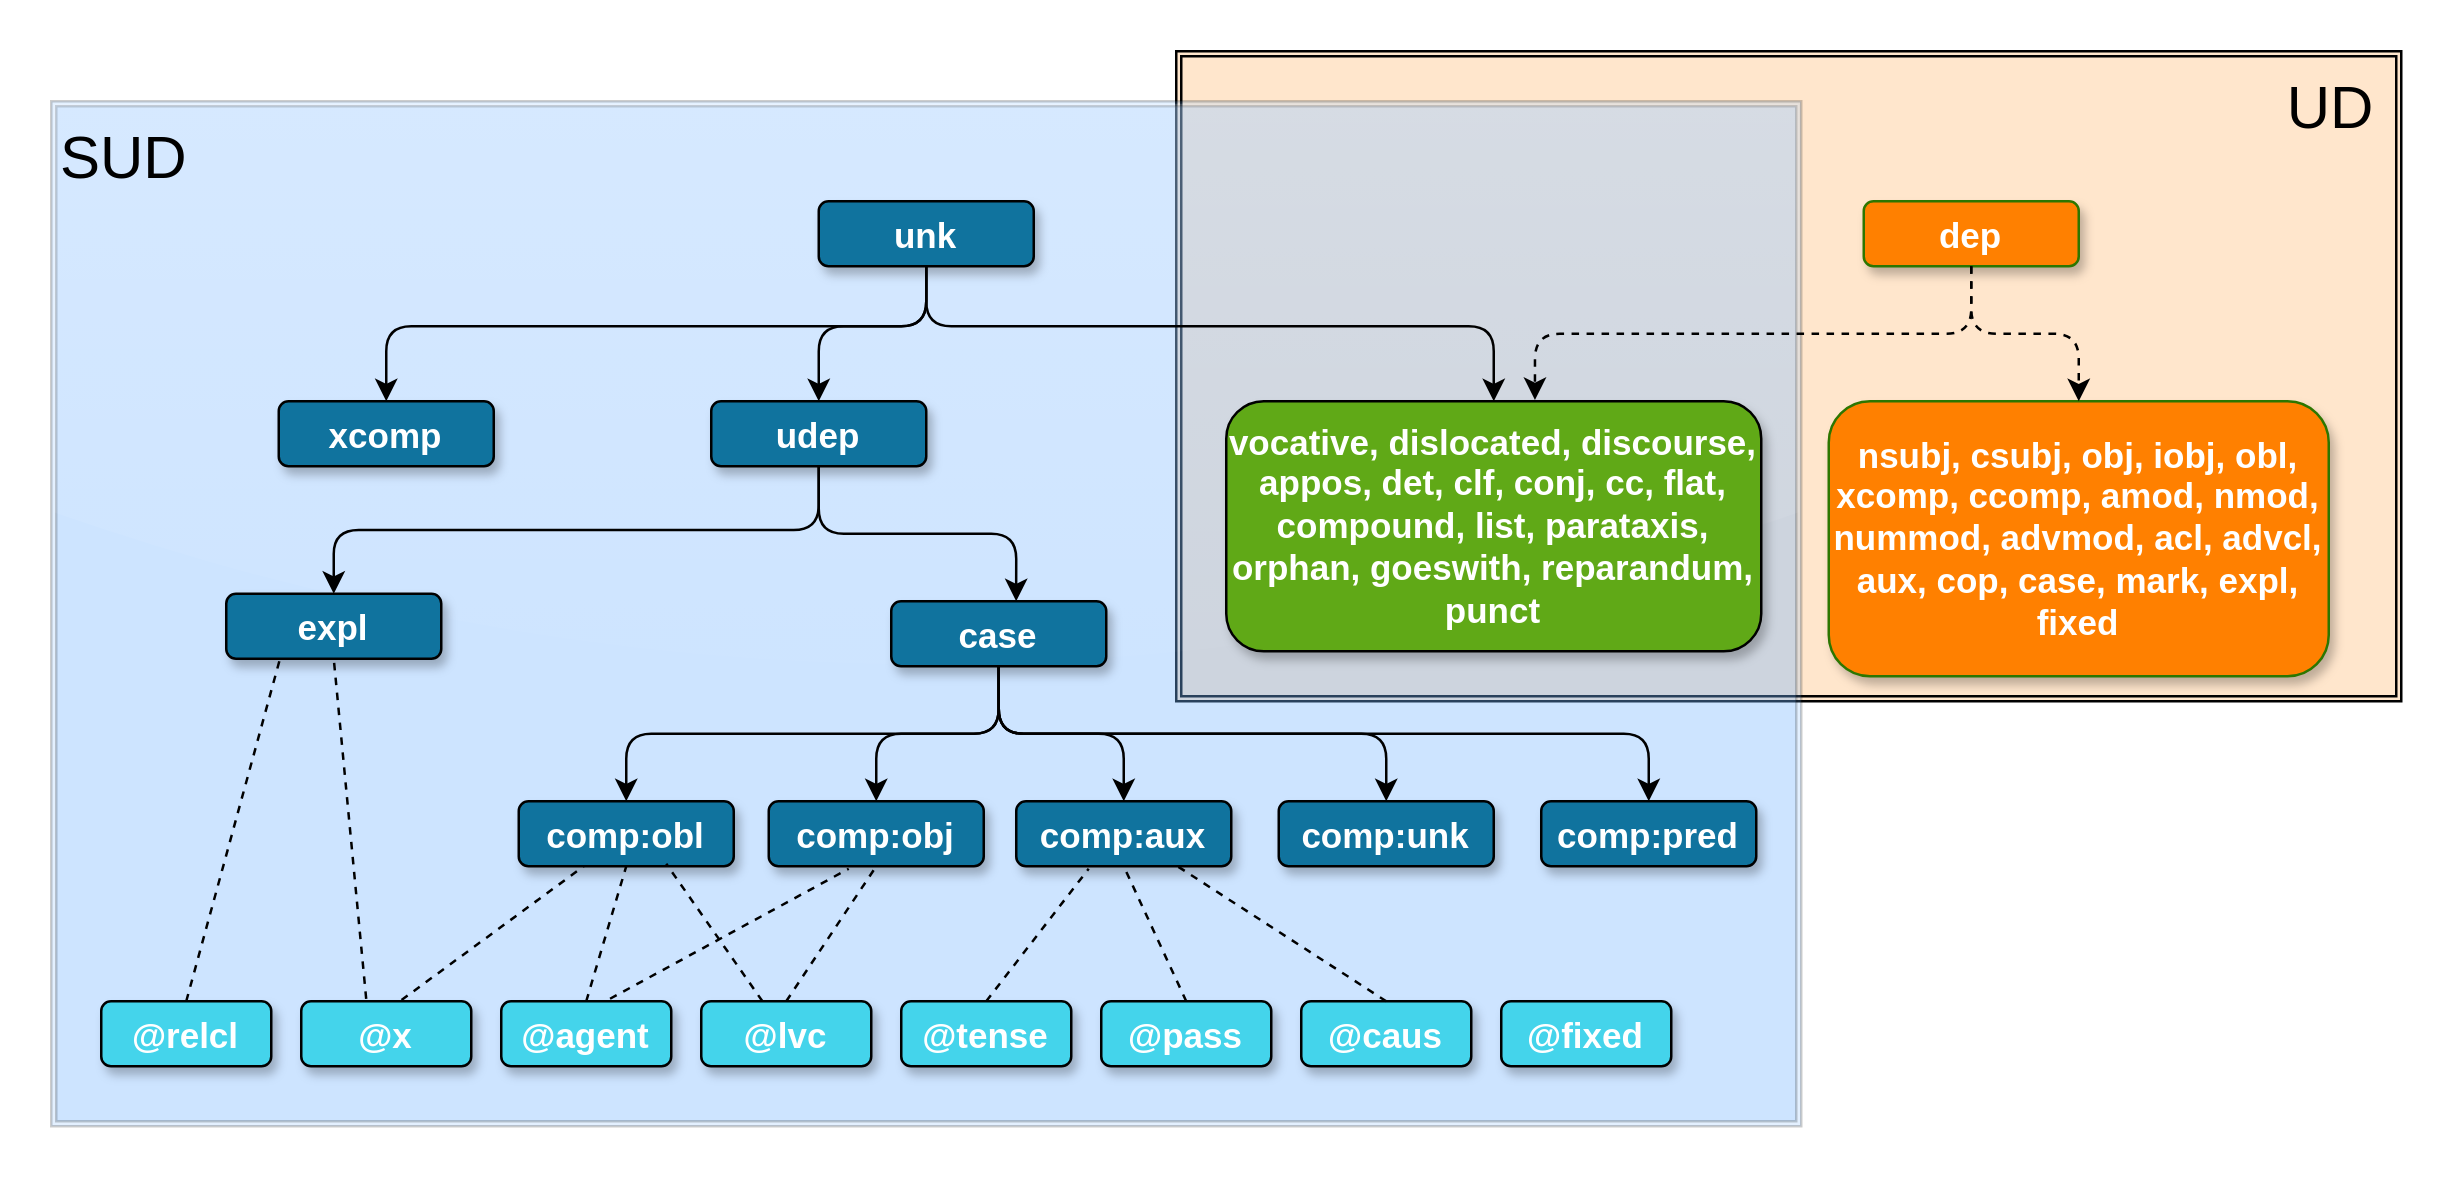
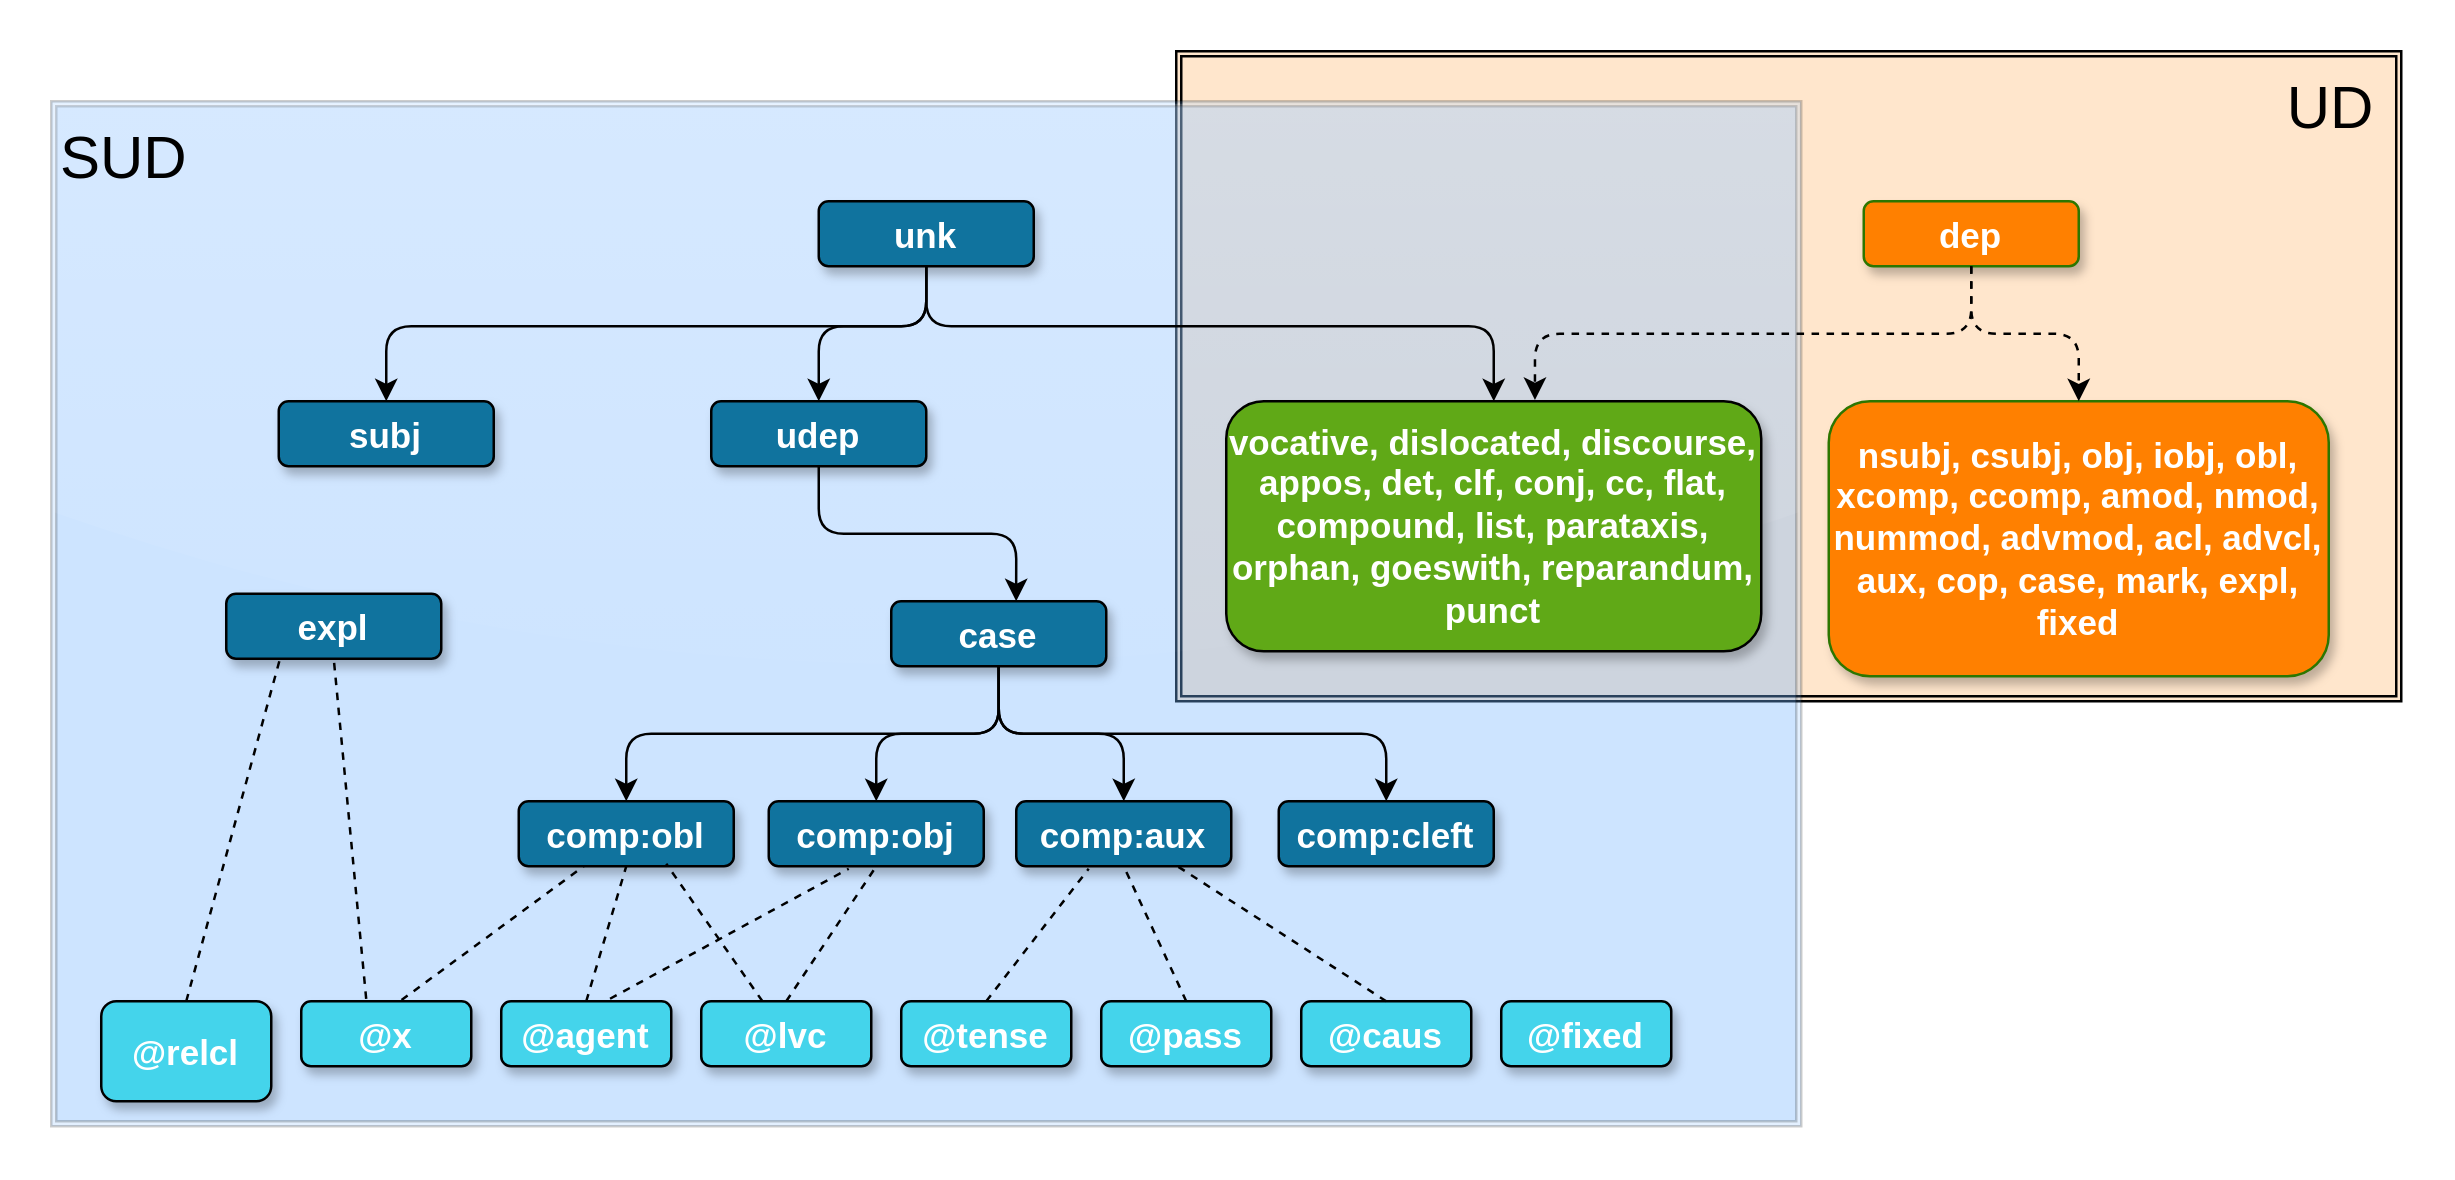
(385, 436) -> (385, 436)
(560, 530) -> none
(1531, 734) -> none
(1649, 834) -> none
(1385, 836) -> (1385, 836)
(186, 1034) -> (186, 1051)
